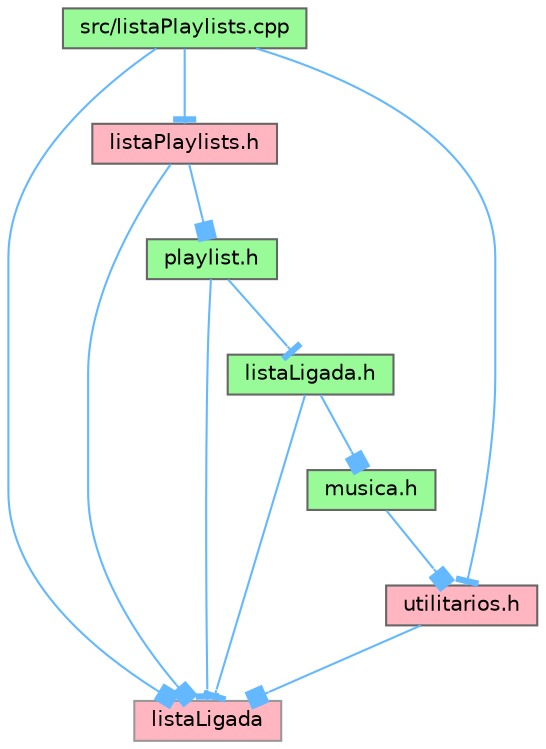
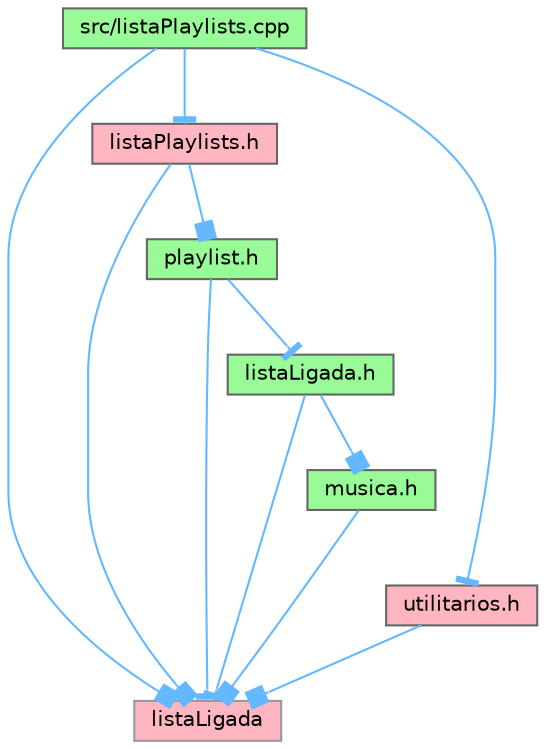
(410, 539) -> (297, 597)
